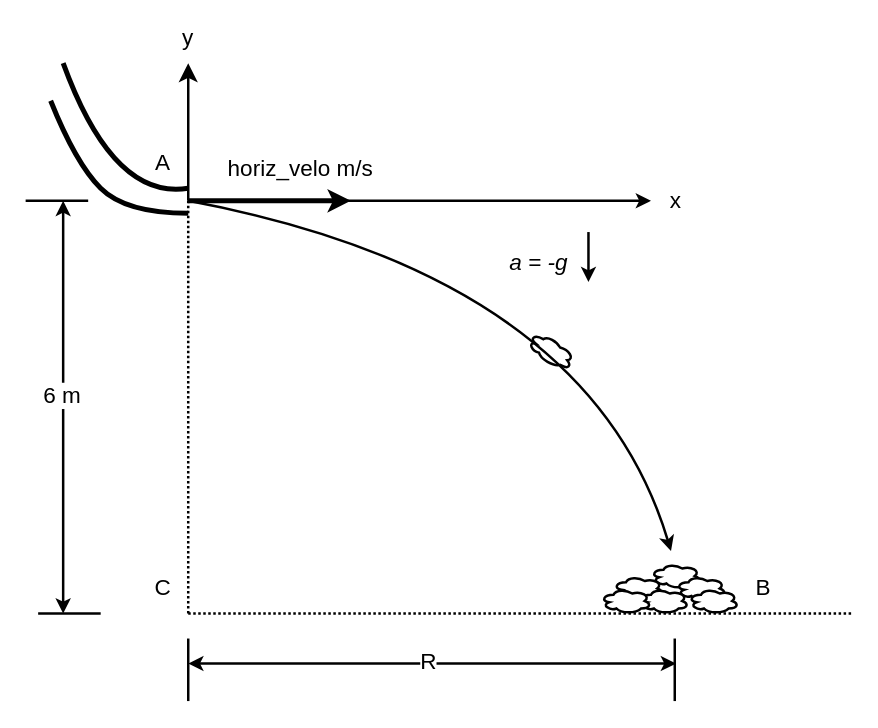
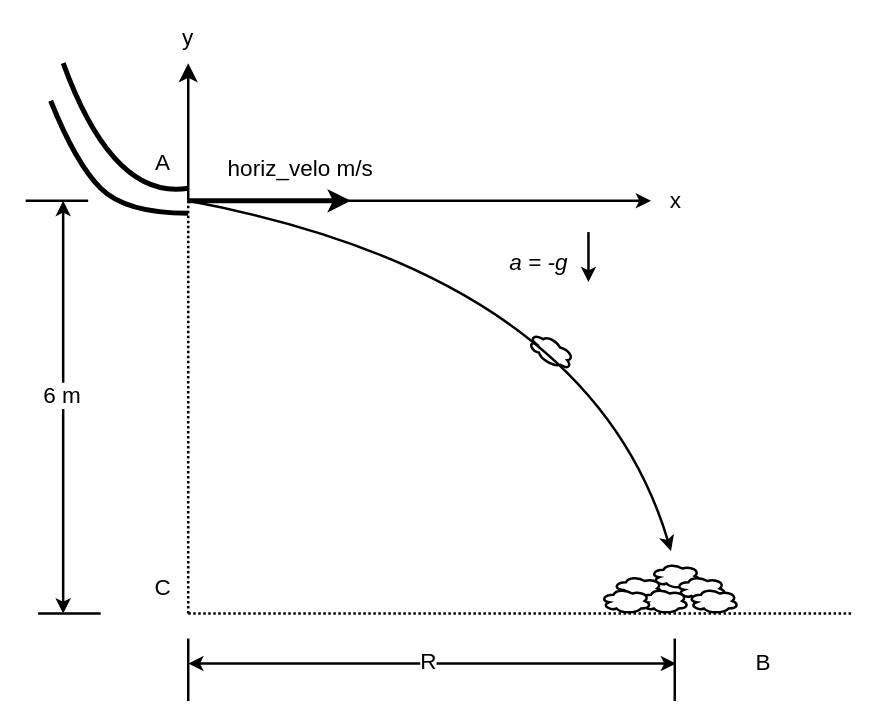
(763, 588) -> (763, 663)
